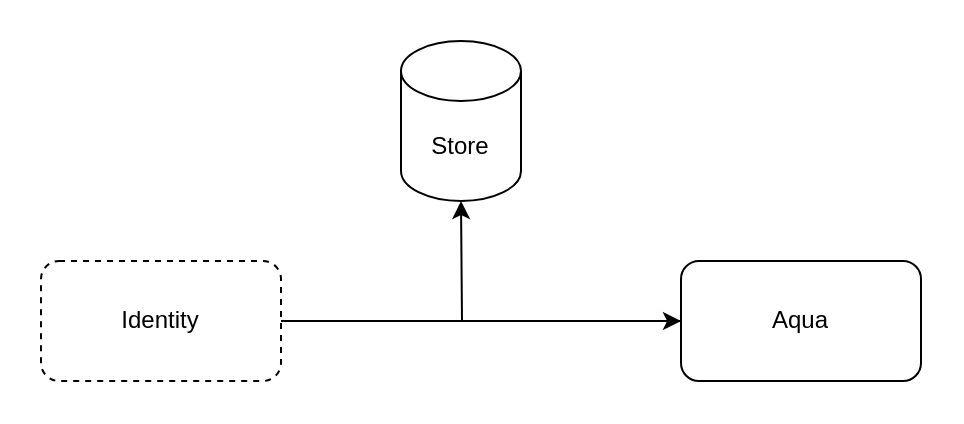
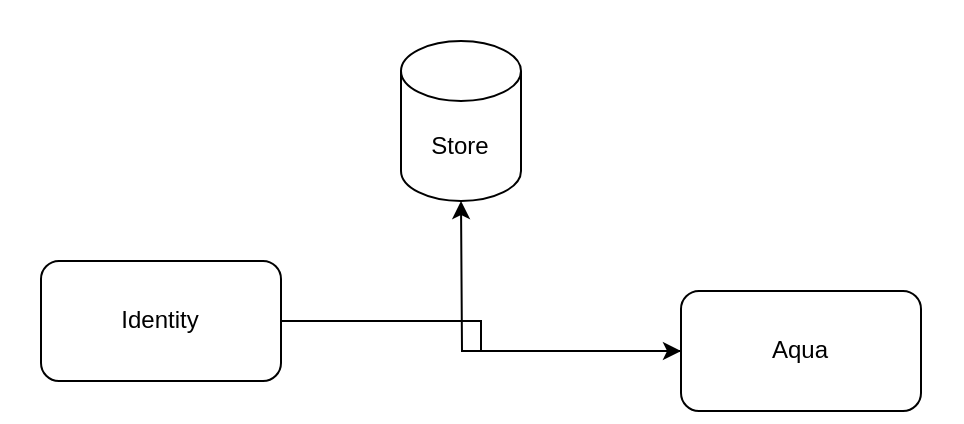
(161, 321) -> (161, 321)
(801, 321) -> (801, 351)
